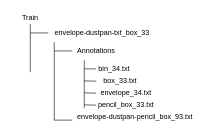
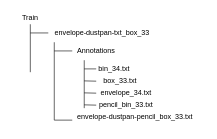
(126, 105) -> (126, 105)
(135, 117) -> (135, 117)
